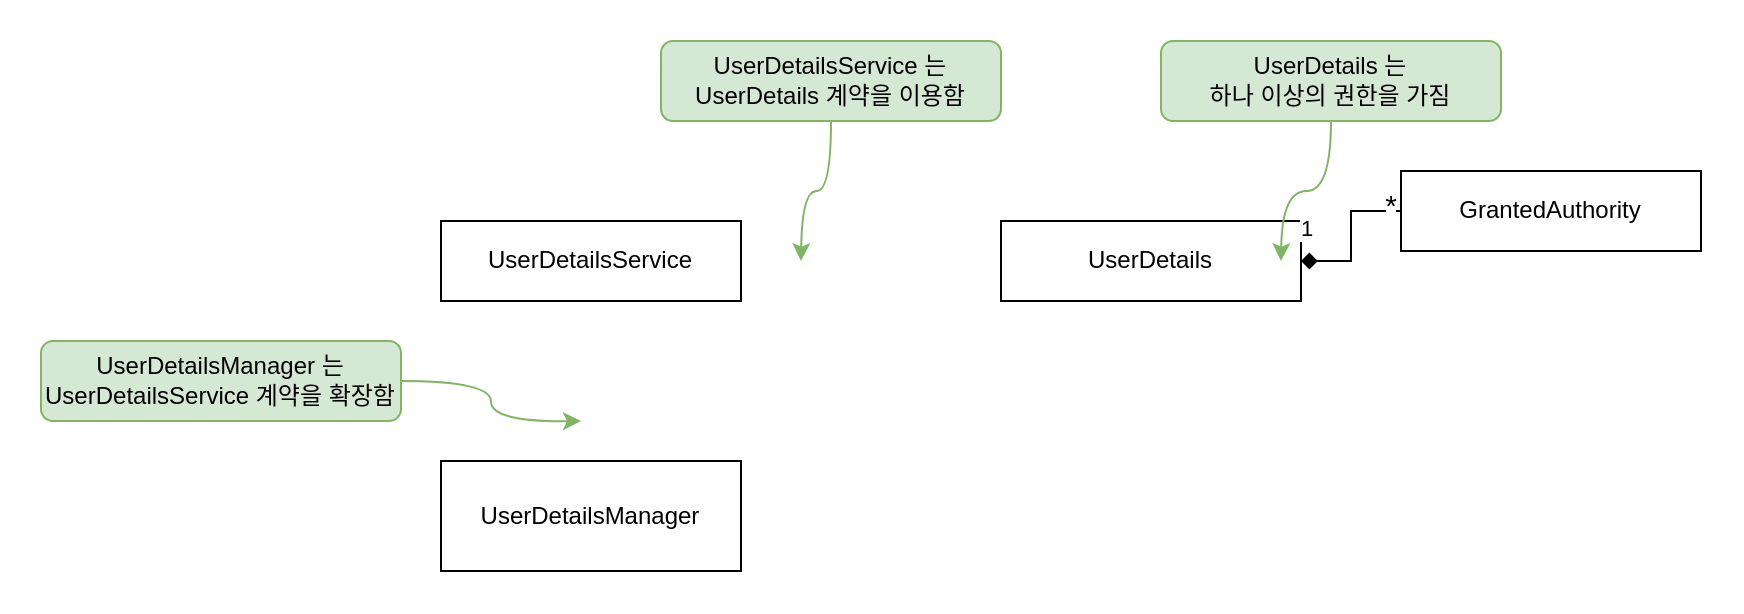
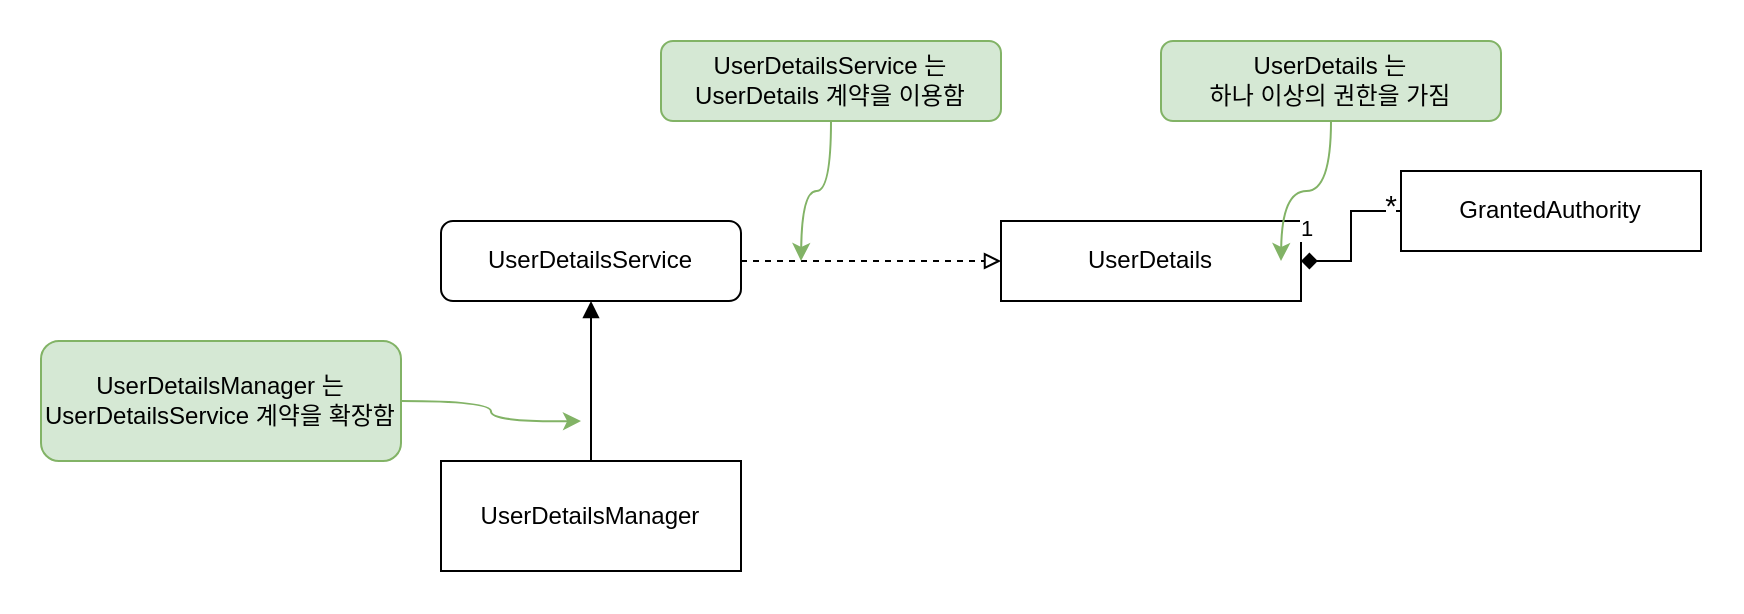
(591, 261) -> (591, 261)
none -> (862, 261)
(221, 381) -> (221, 401)
none -> (591, 390)
